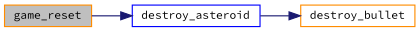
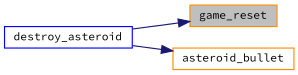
(106, 16) -> (155, 26)
(358, 16) -> (233, 59)
